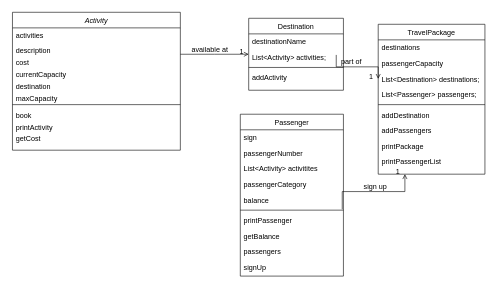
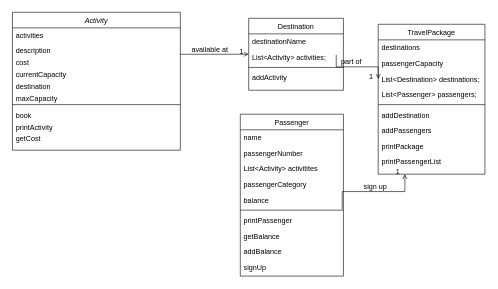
(251, 138) -> (252, 138)
(264, 252) -> (263, 252)
